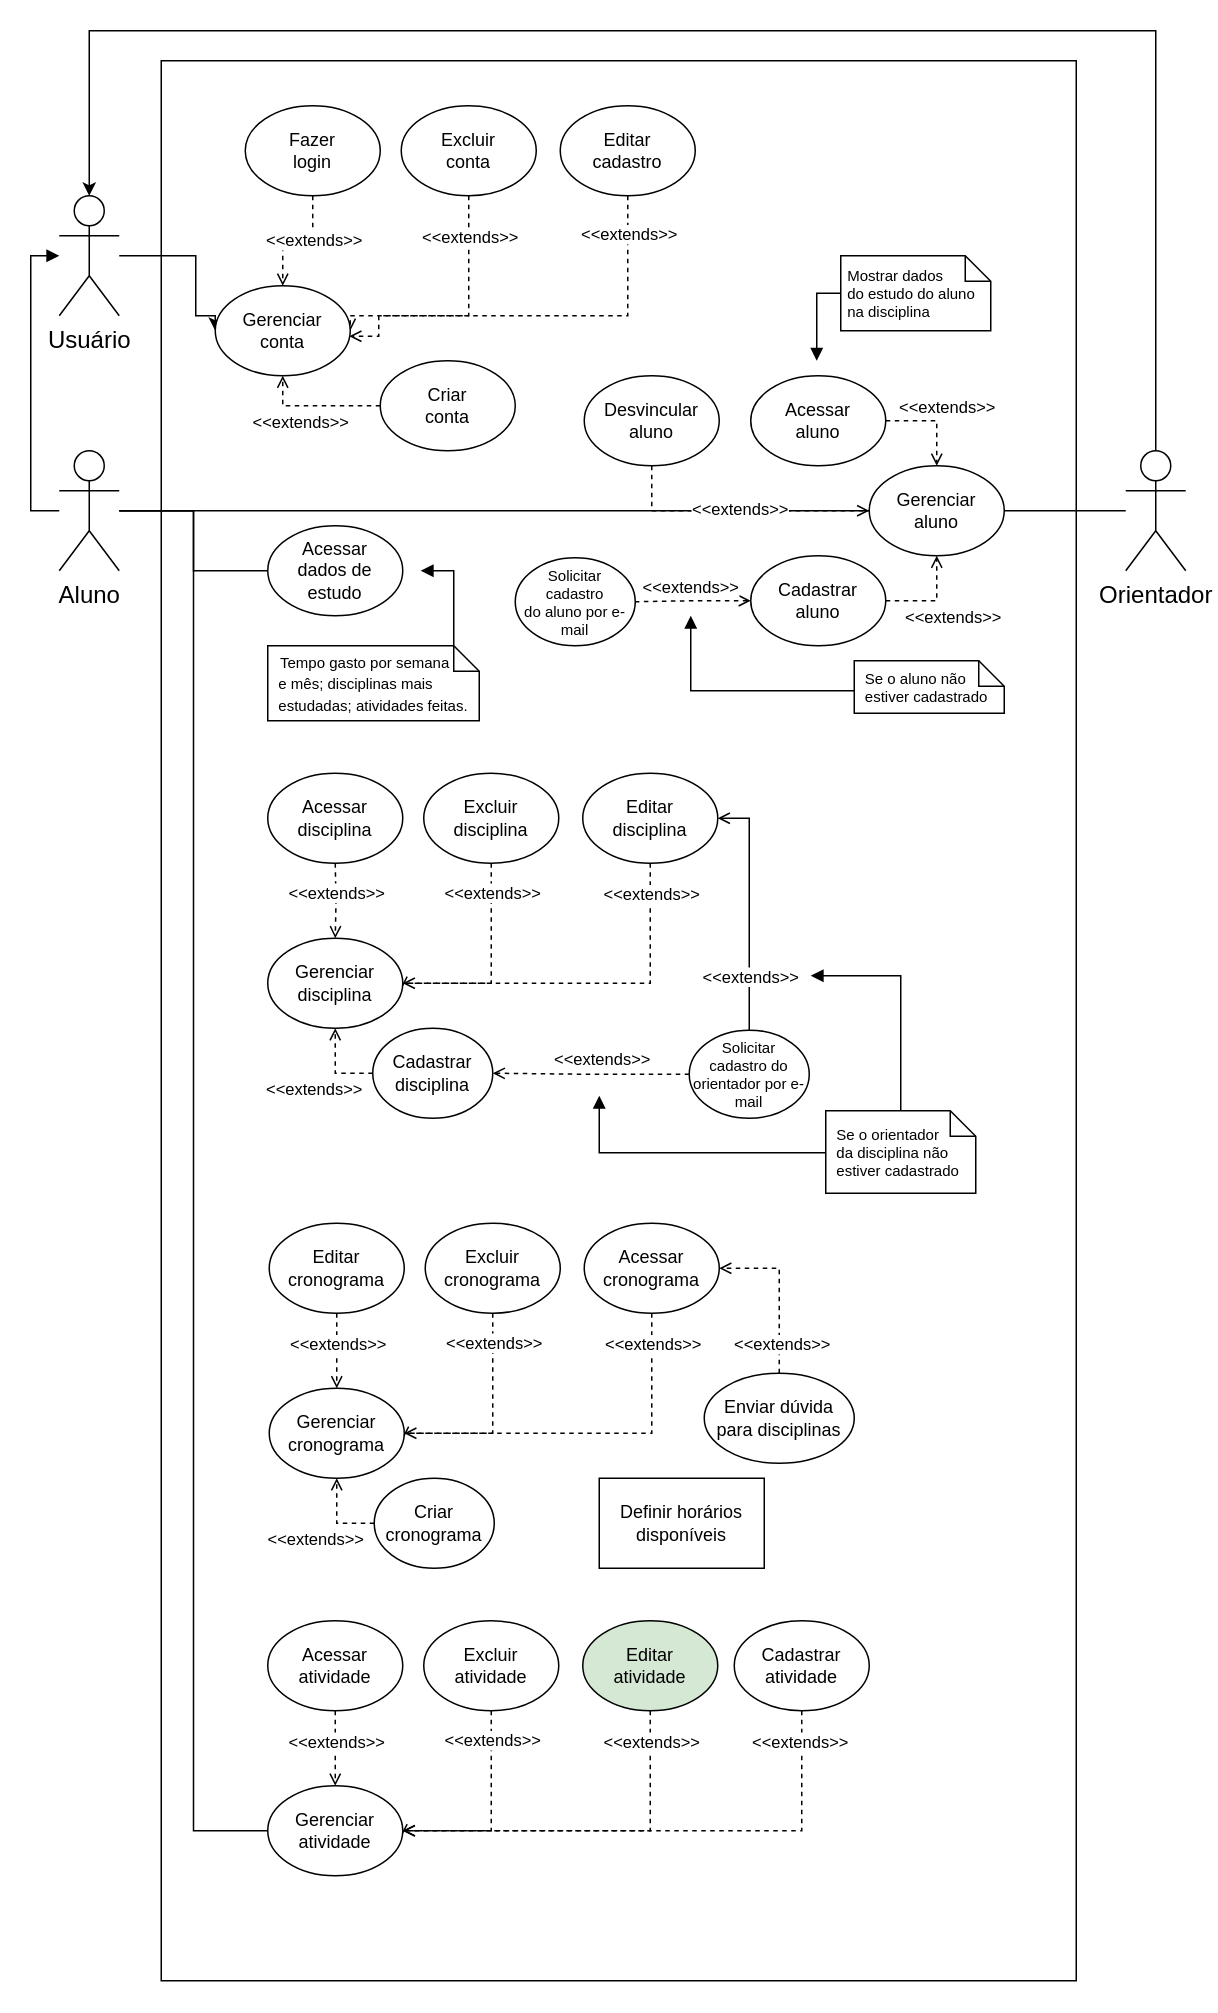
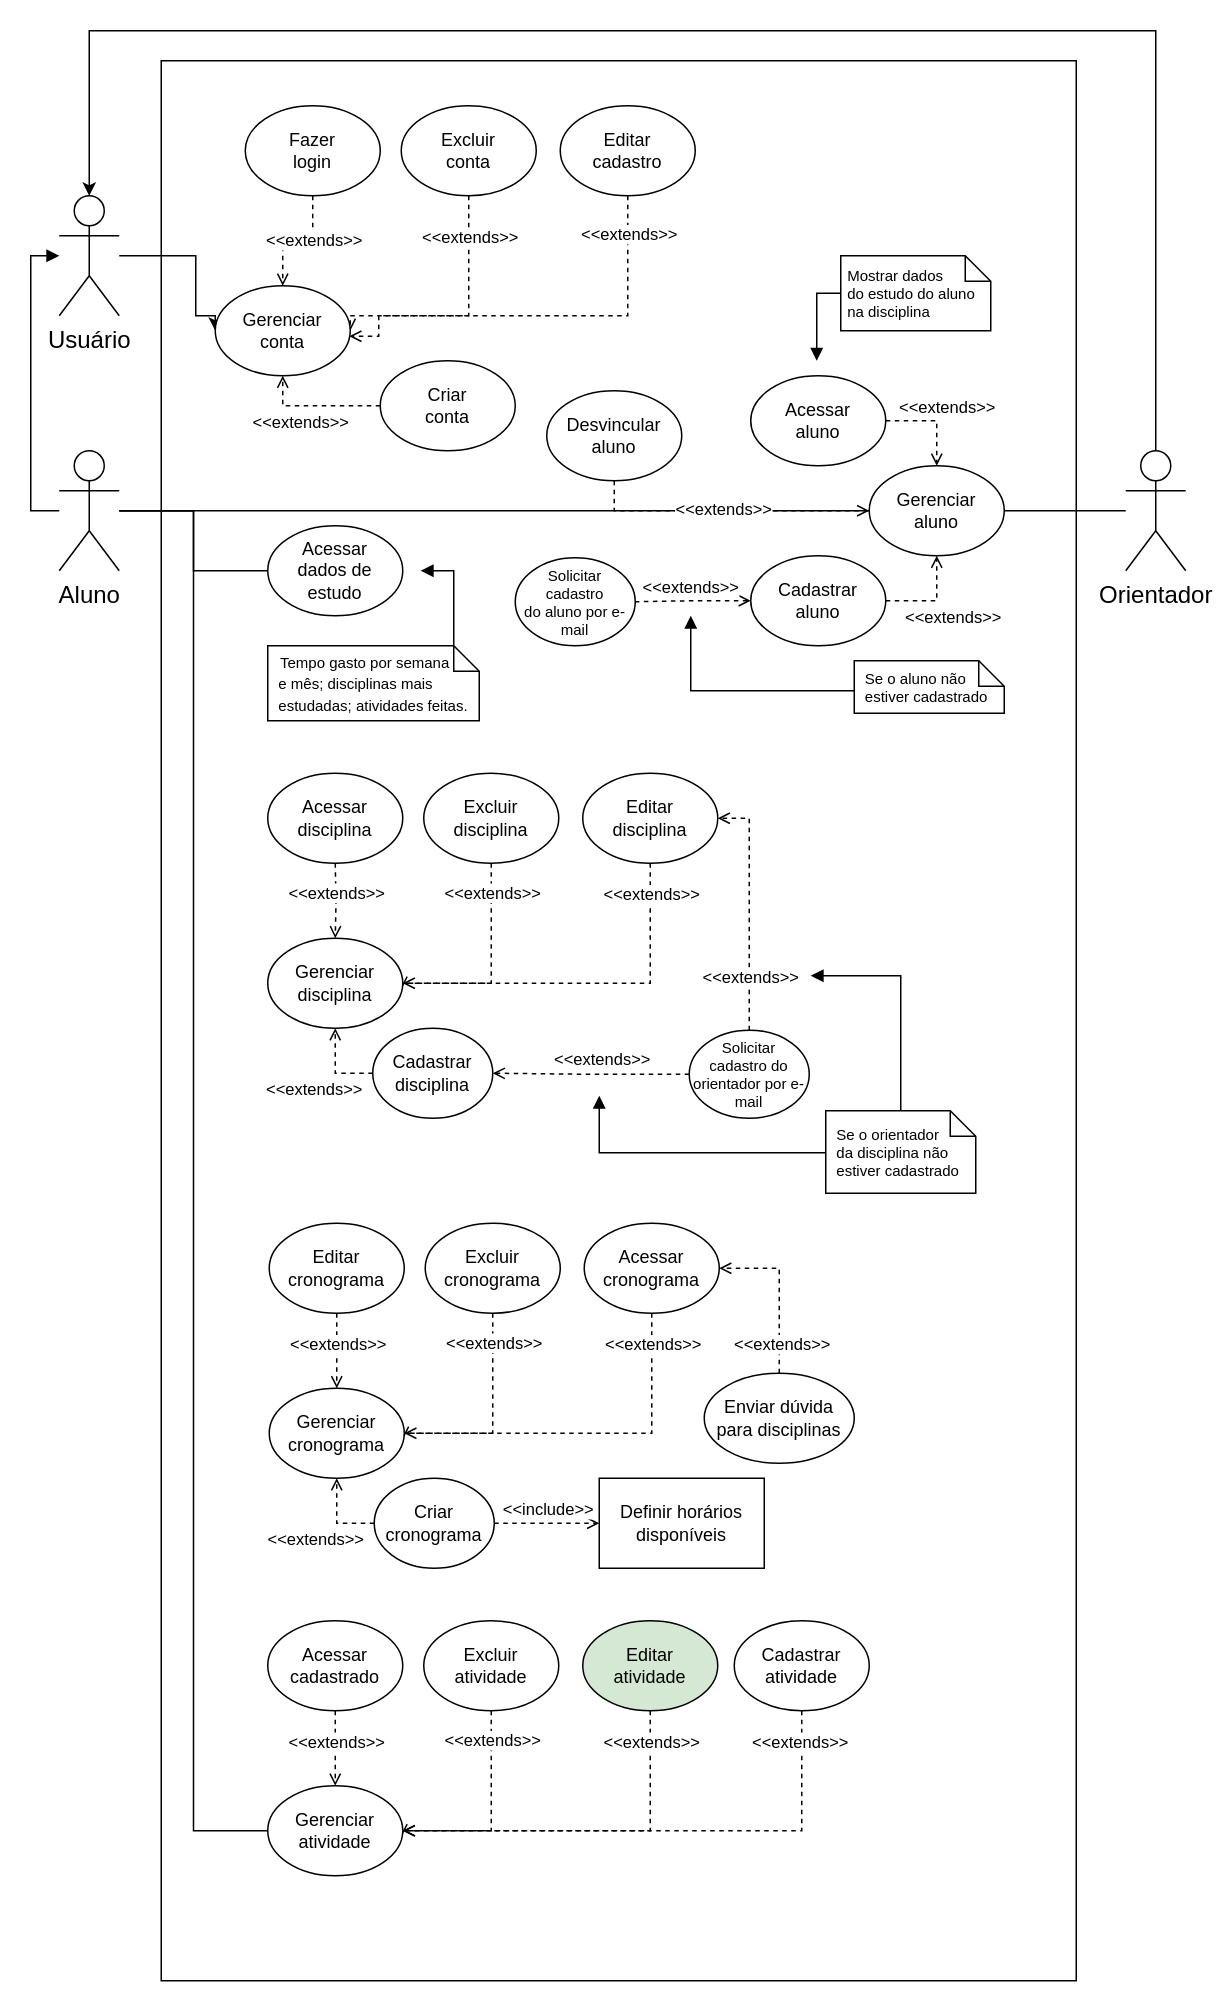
(652, 421) -> (614, 436)
(749, 877) -> (749, 877)
none -> (545, 1523)
(335, 1666) -> (335, 1666)
